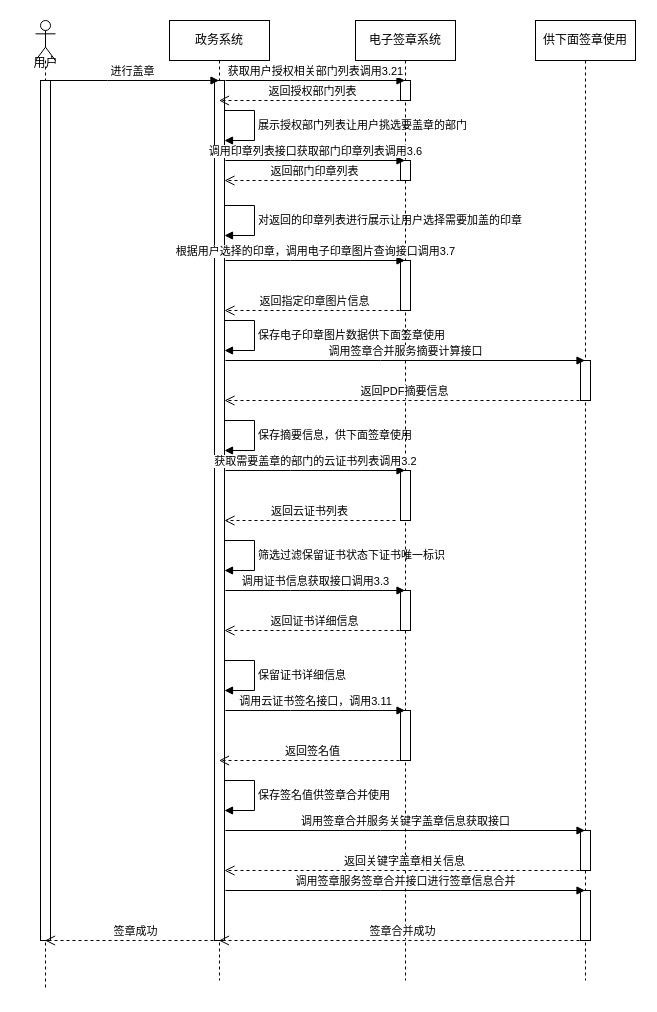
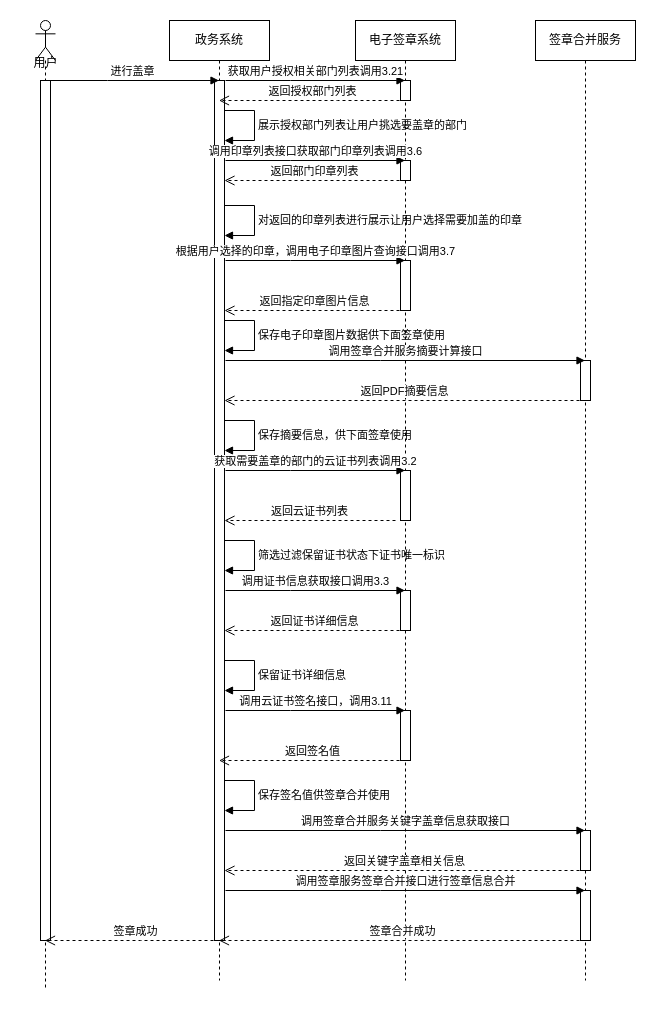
(586, 41) -> (586, 41)
